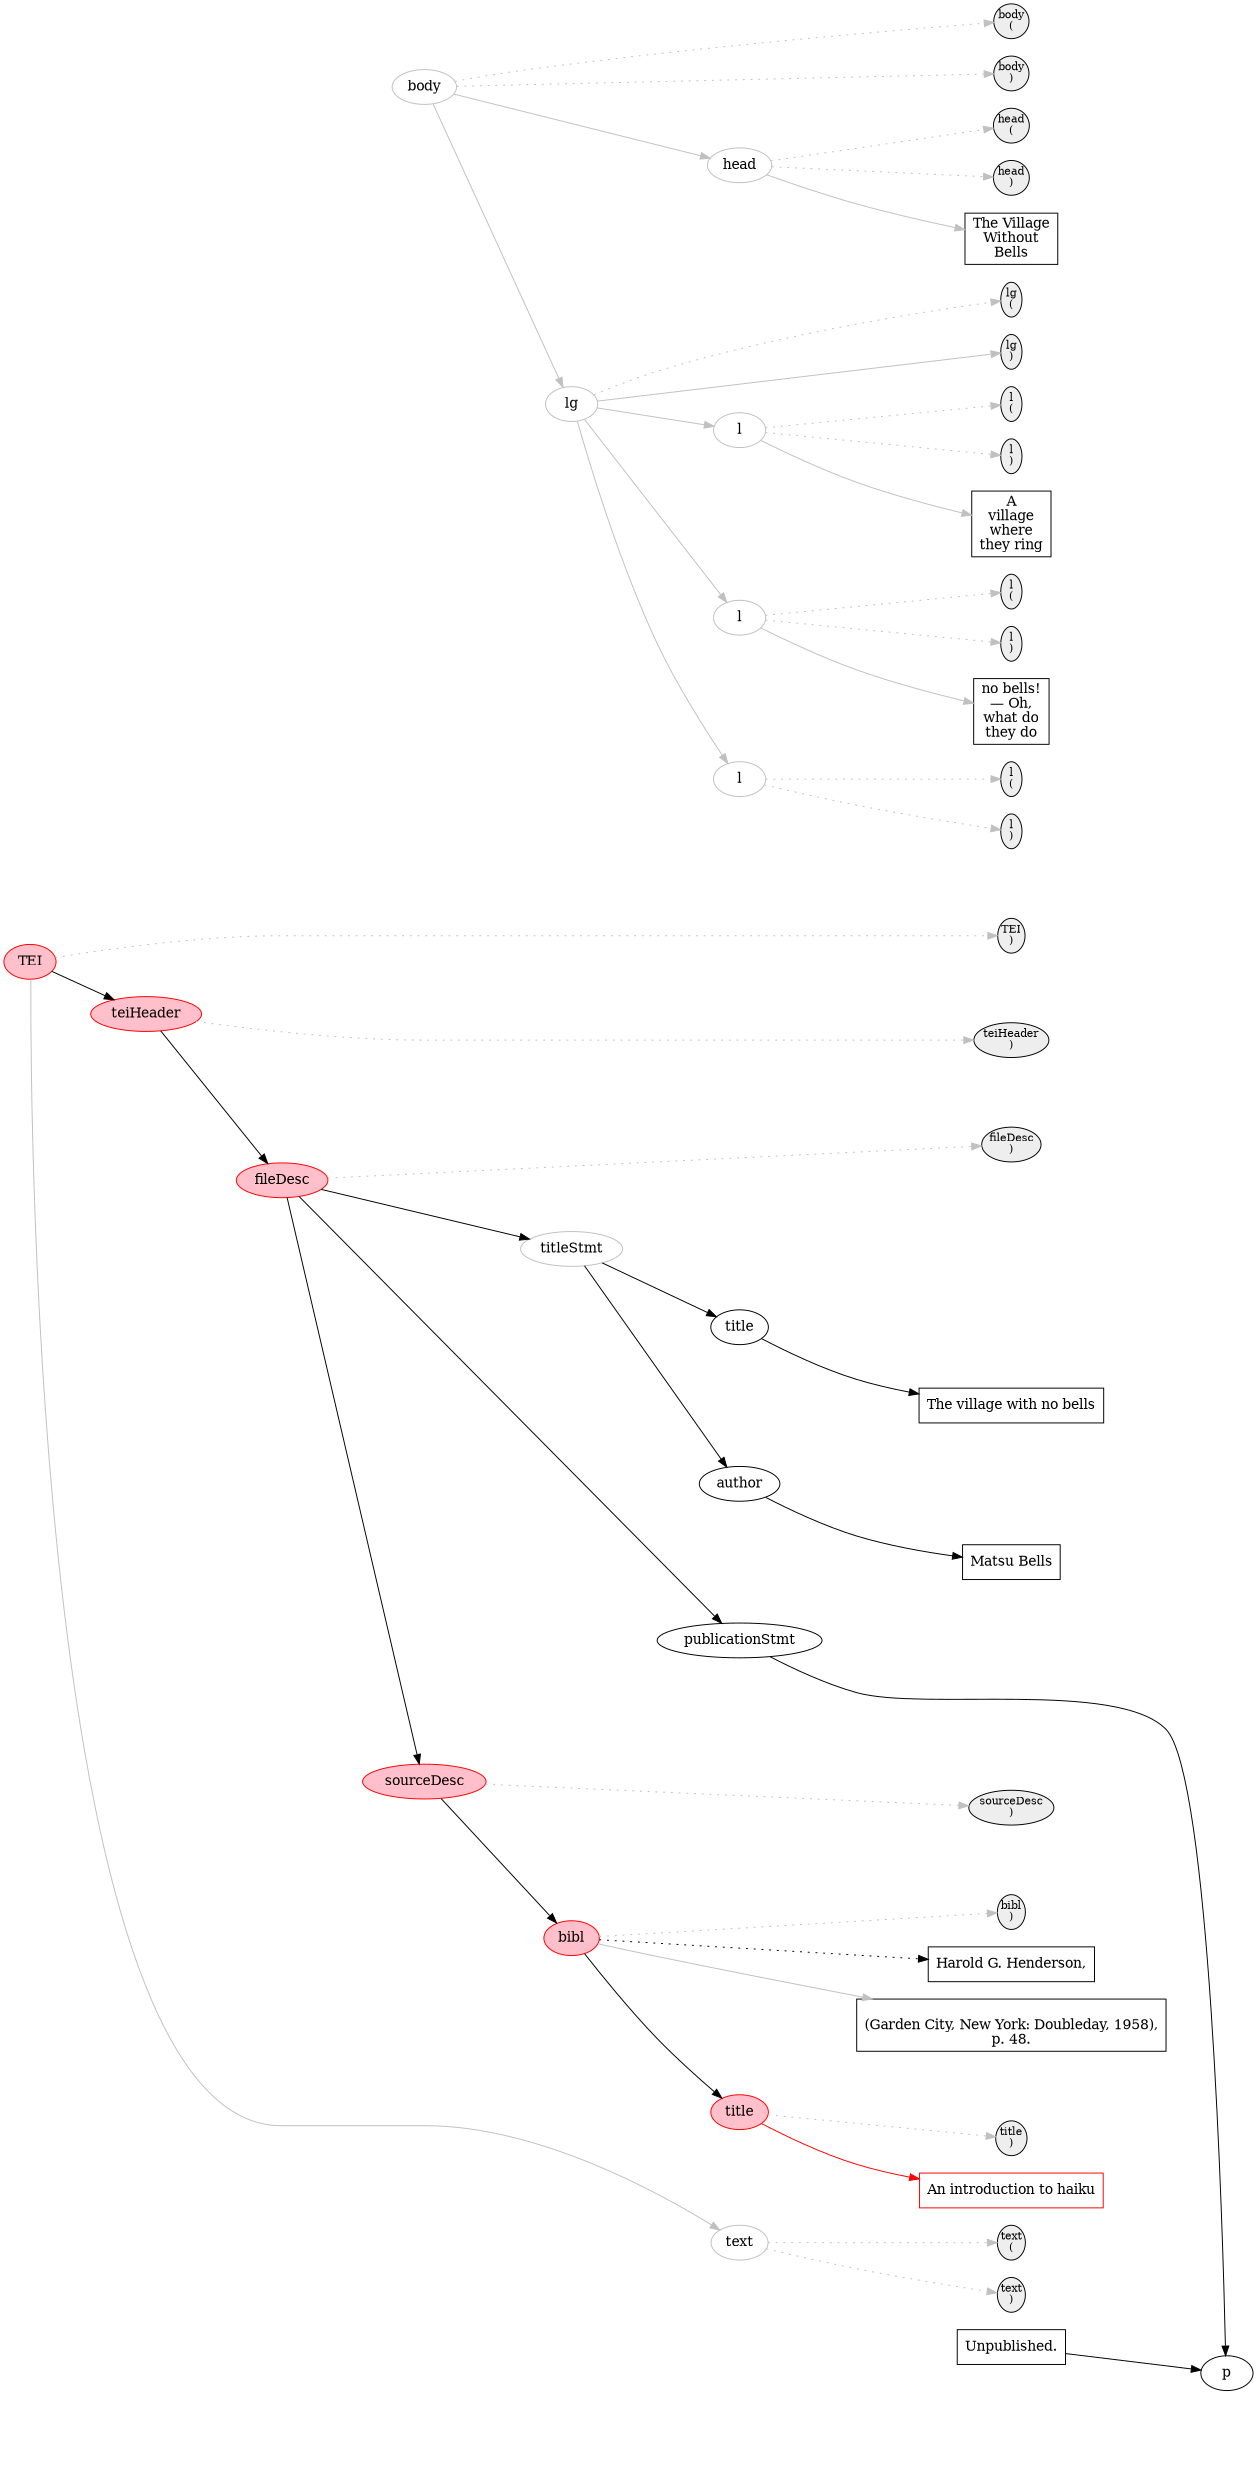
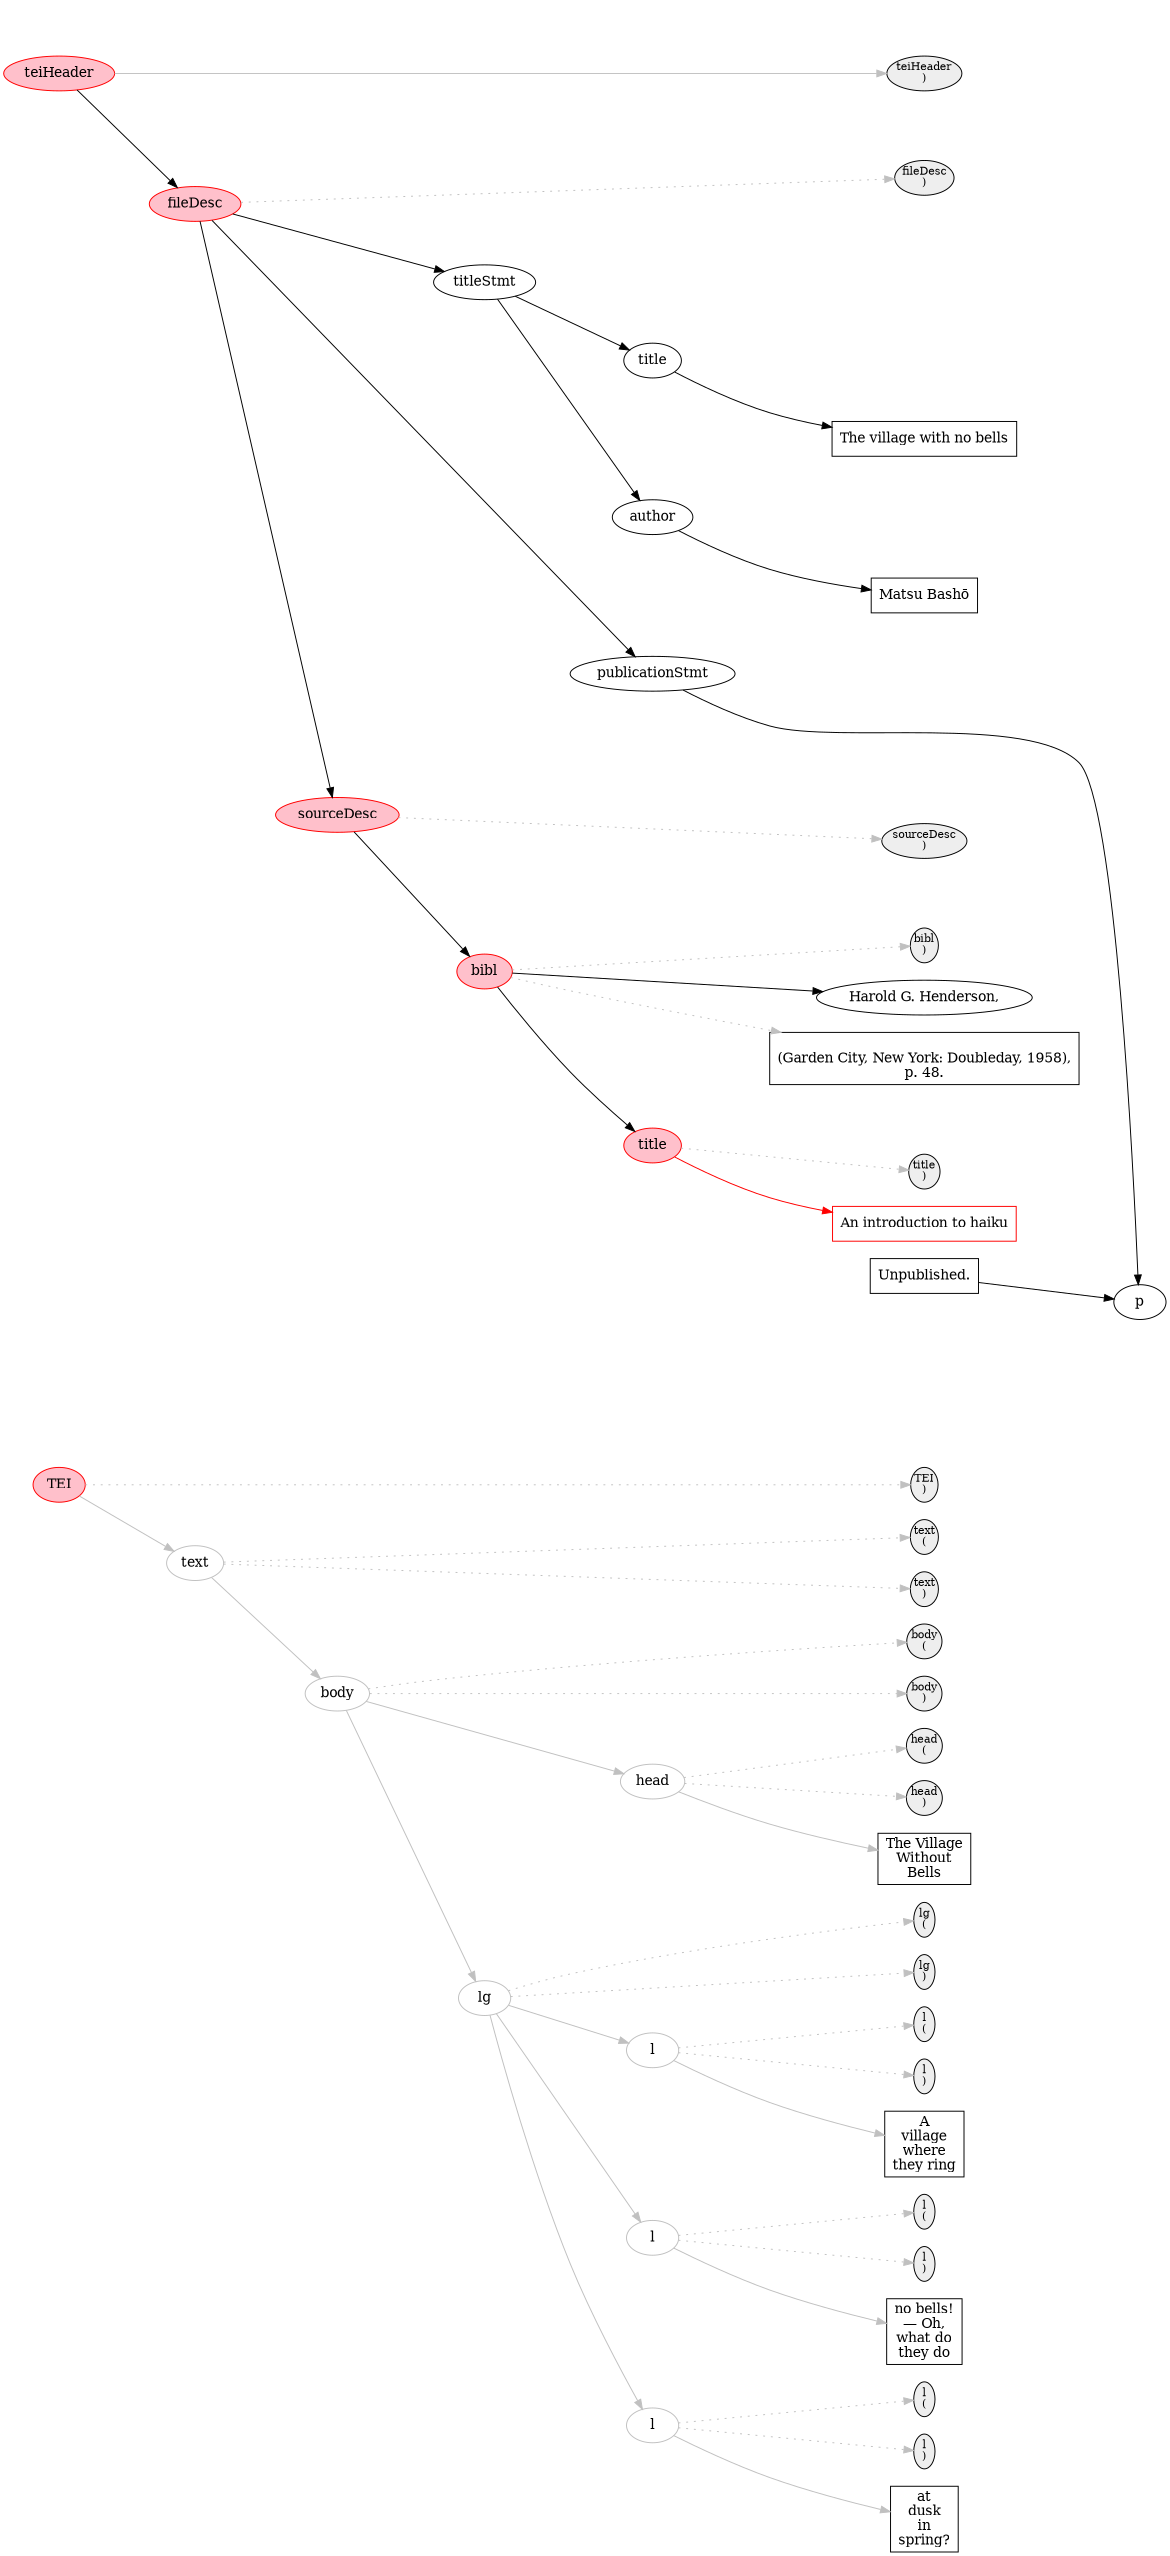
(794, 378) -> (707, 1985)
(79, 984) -> none
(579, 1040) -> (496, 73)
(572, 1249) -> (485, 282)
(1011, 1562) -> (924, 595)
none -> (262, 1625)
(759, 1949) -> (663, 982)
(1011, 1964) -> (924, 998)
(730, 1971) -> (641, 1005)
none -> (924, 2519)
